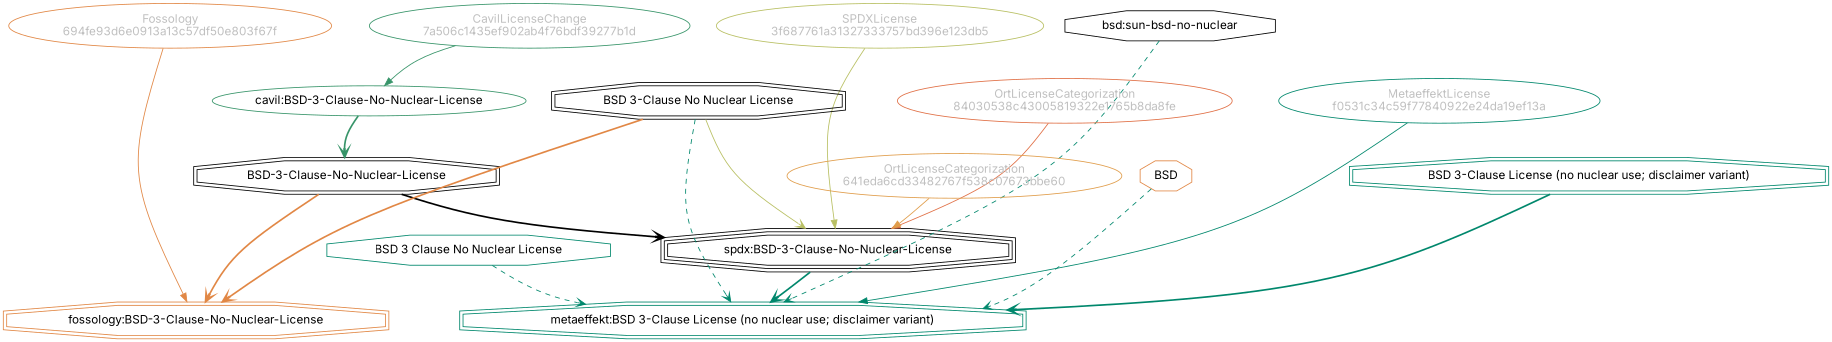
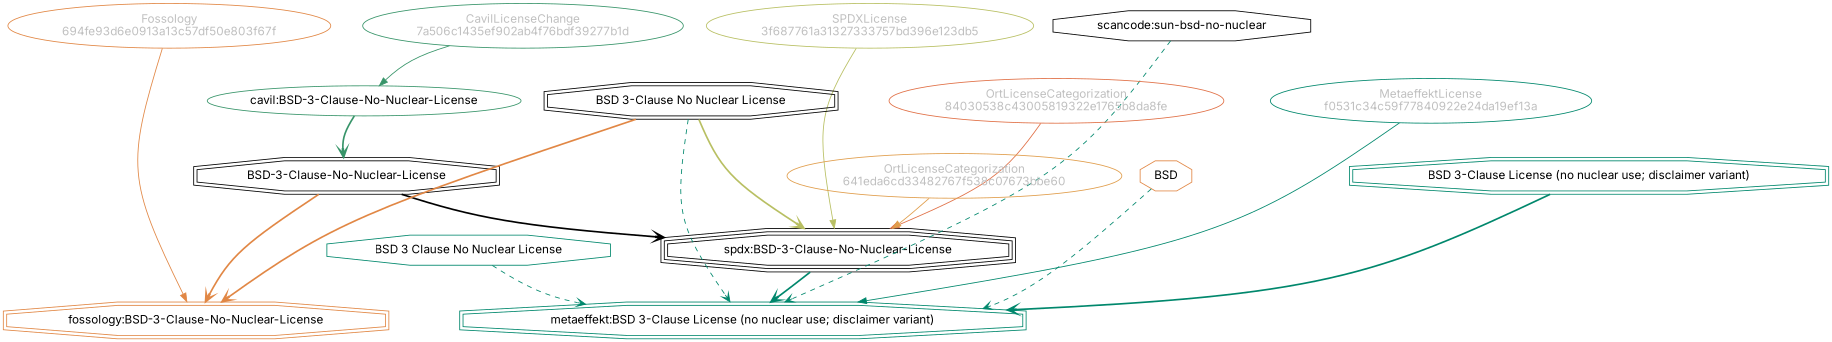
(1170, 26) -> (1182, 26)
(742, 180) -> (738, 181)
